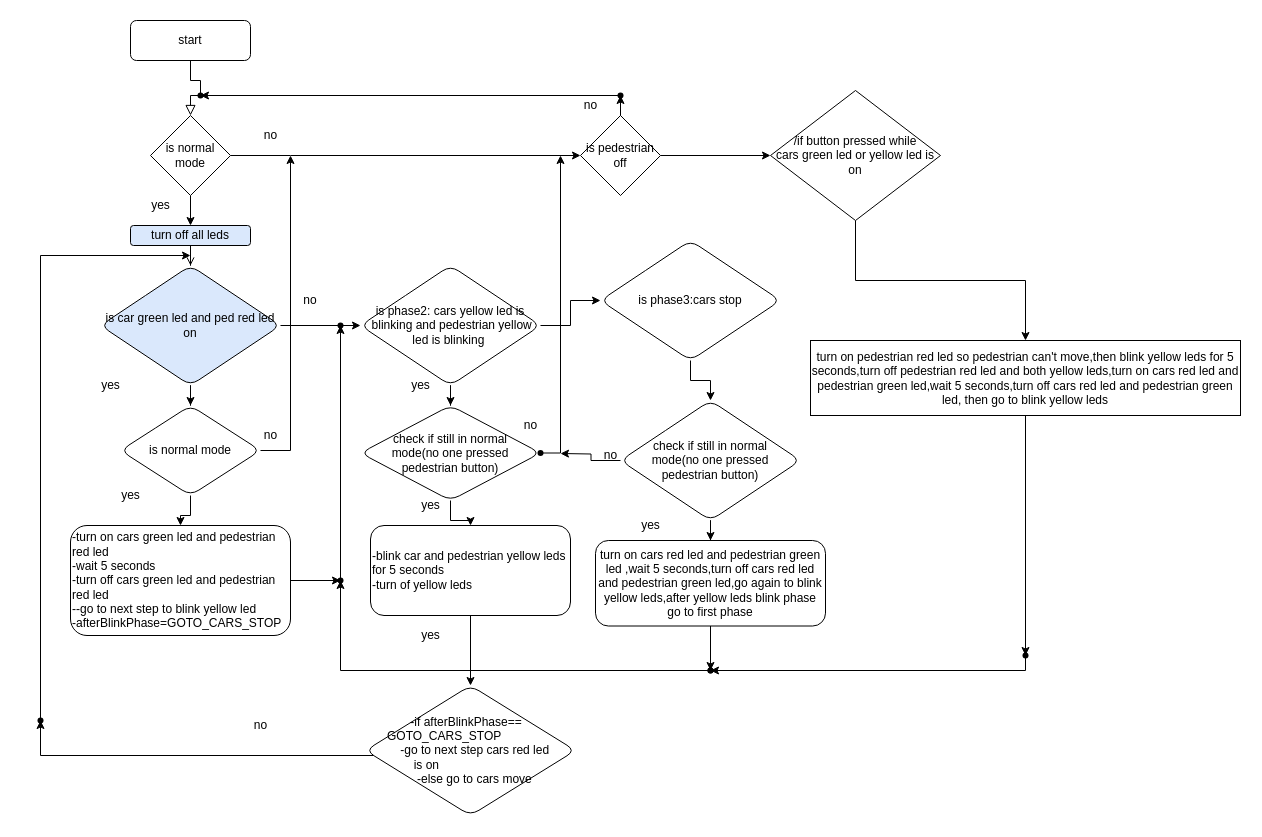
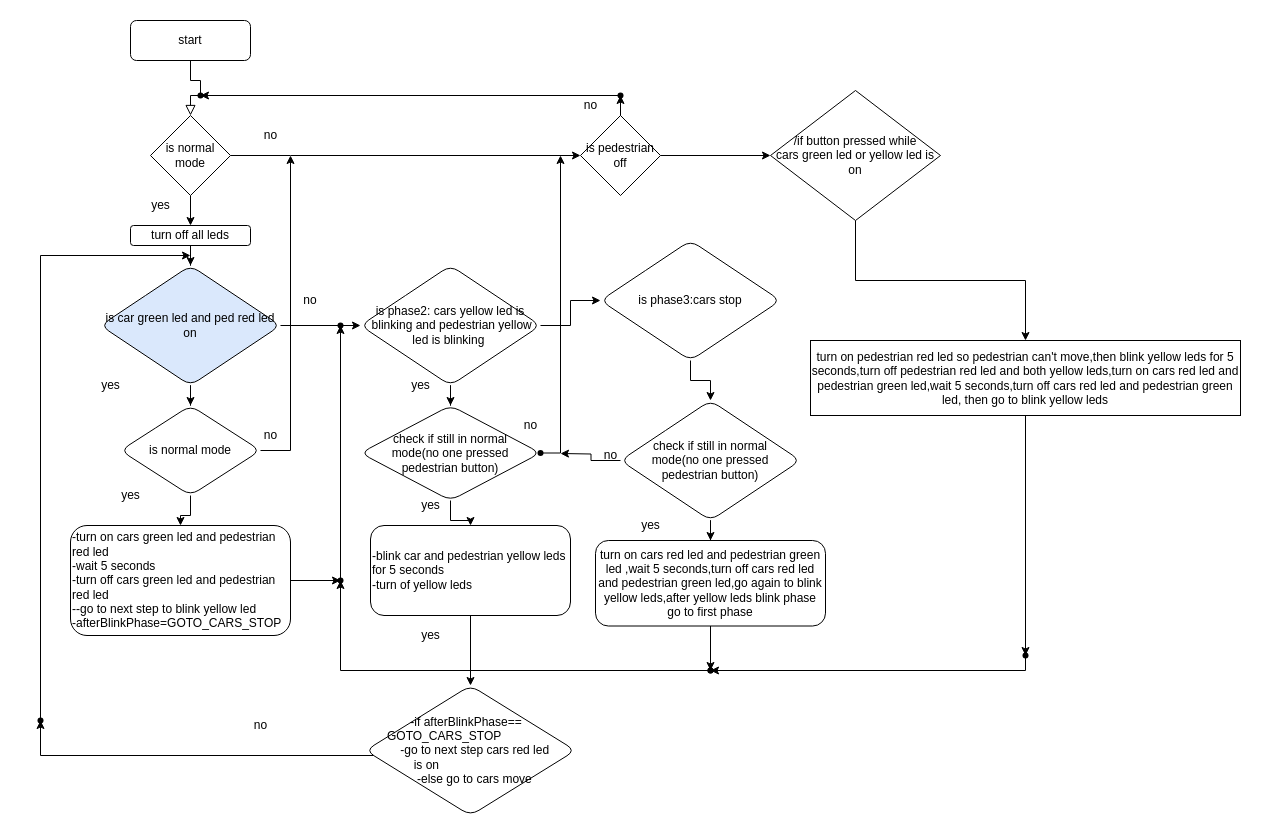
(191, 236) -> (191, 236)
(191, 259) -> (191, 257)
